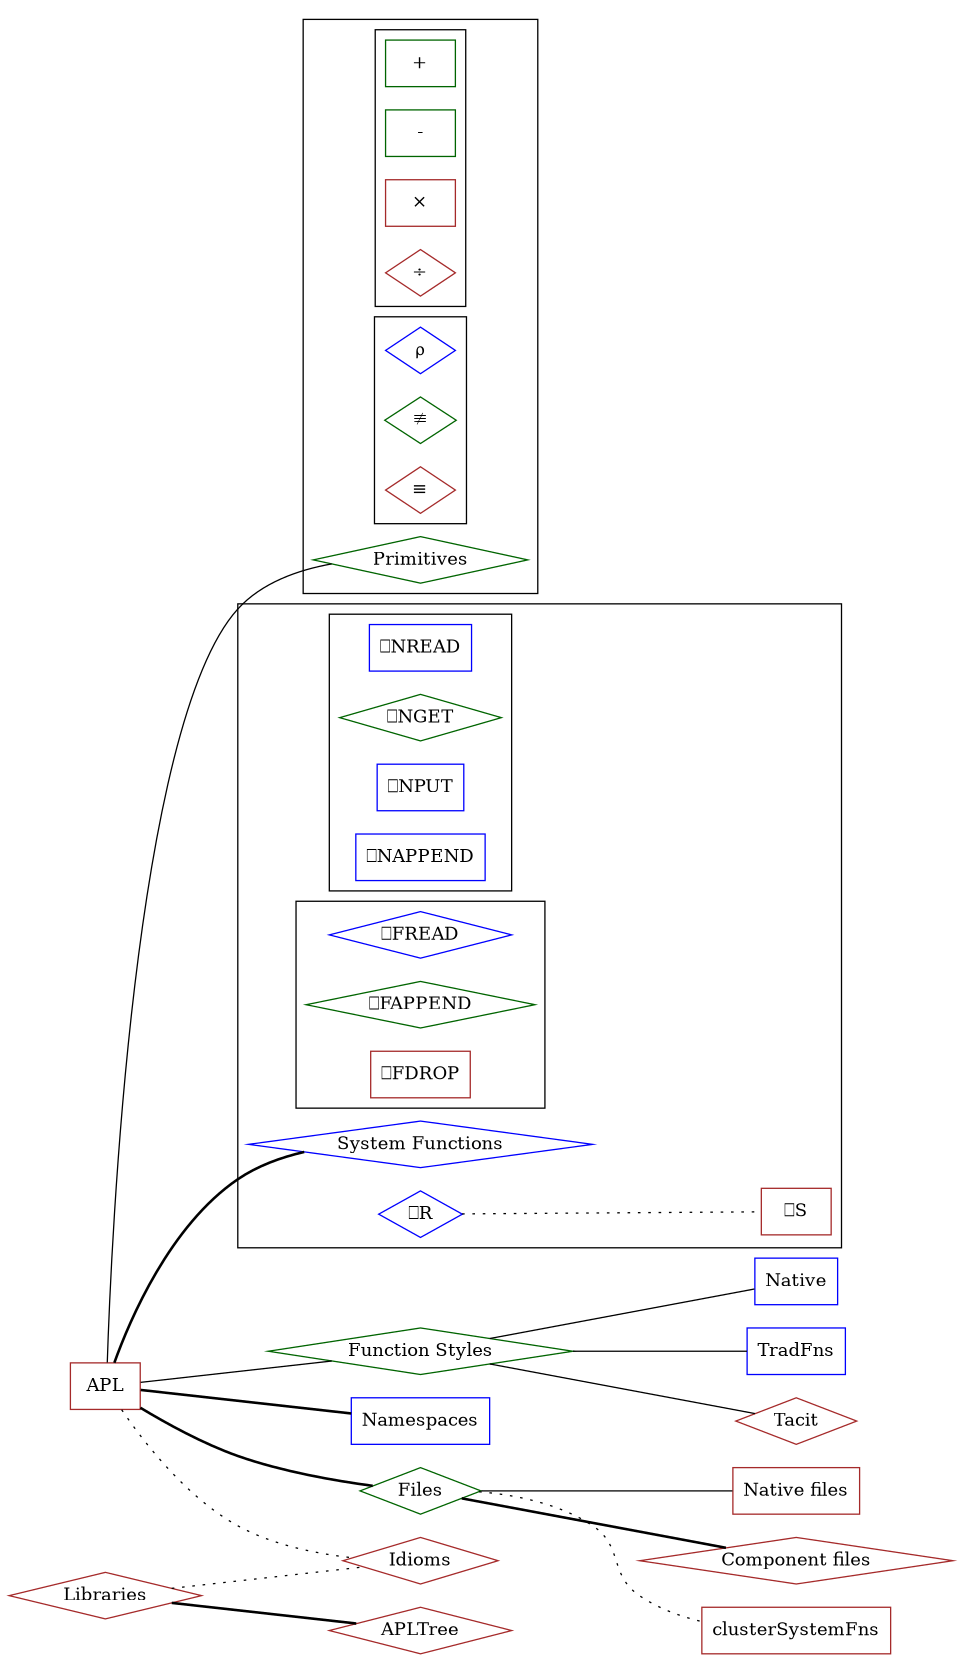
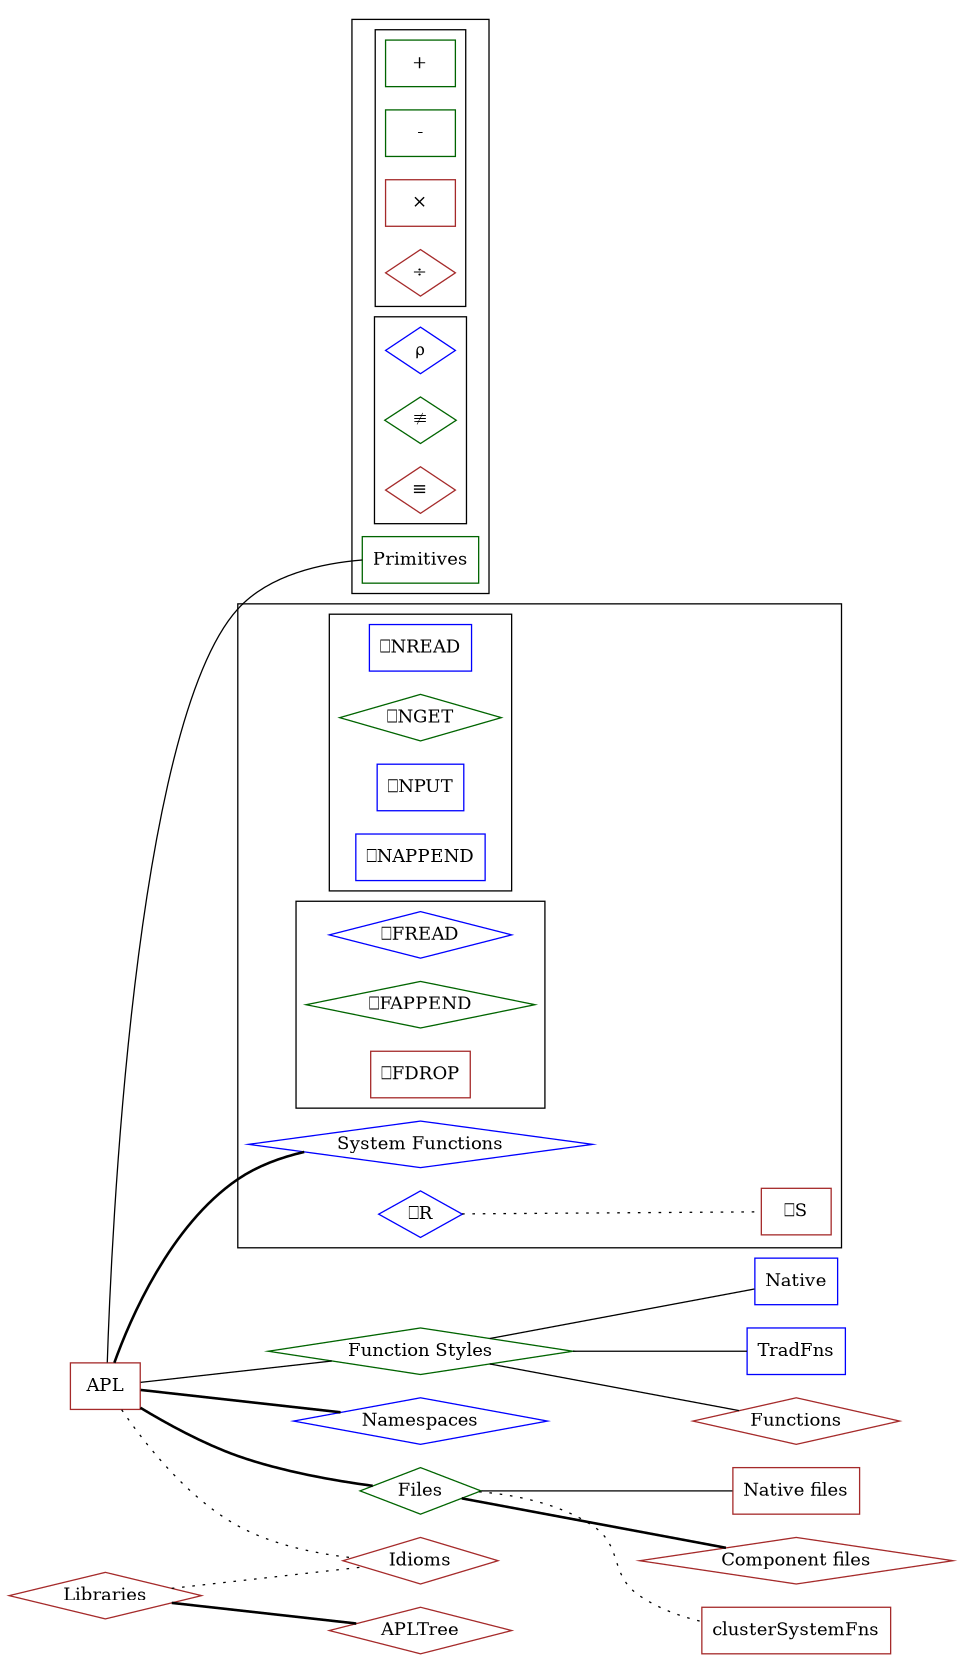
(420, 560) -> (420, 560)
(420, 1421) -> (420, 1421)
(796, 1421) -> (796, 1421)
